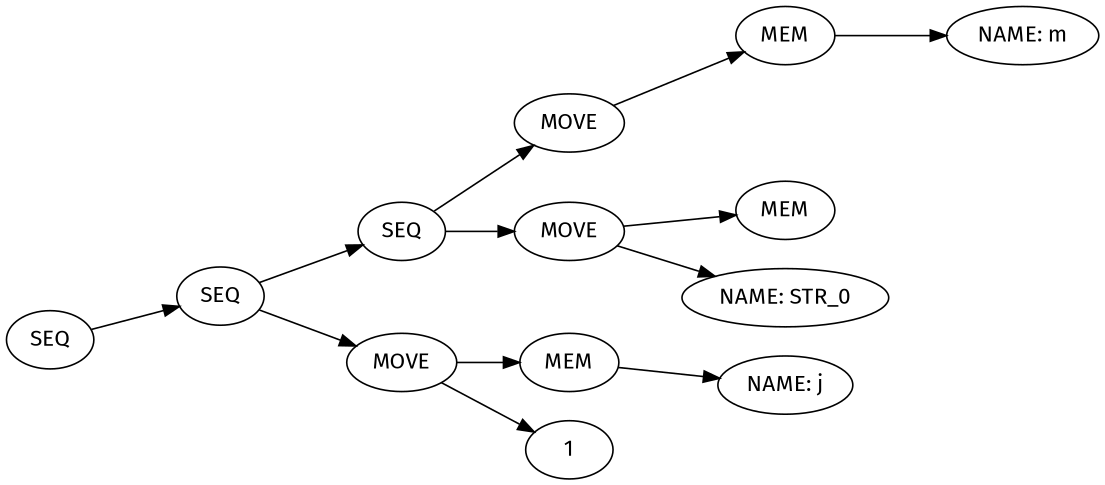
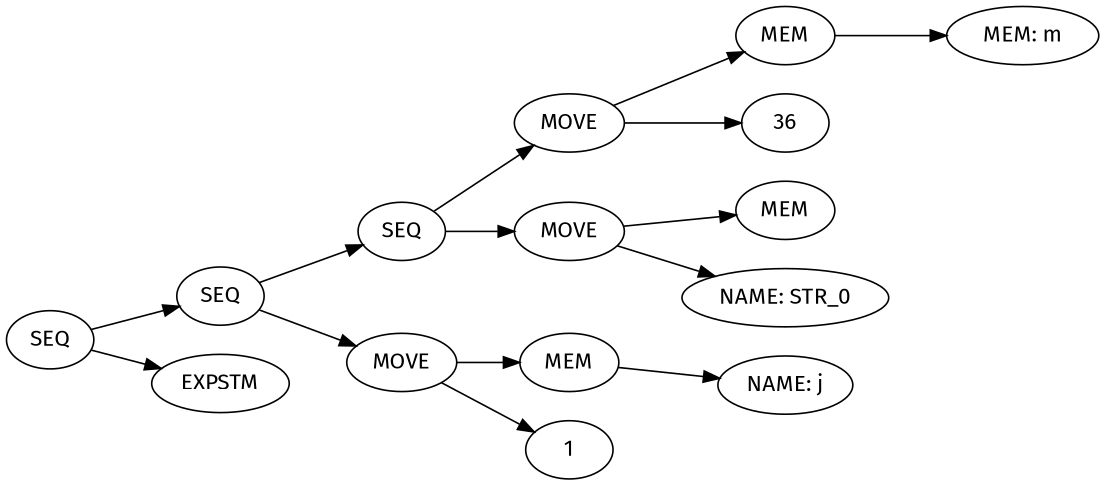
(1023, 36) -> (1023, 36)
none -> (785, 123)
none -> (220, 383)
